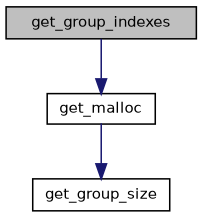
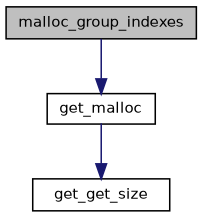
(101, 23) -> (101, 23)
(101, 195) -> (101, 195)
